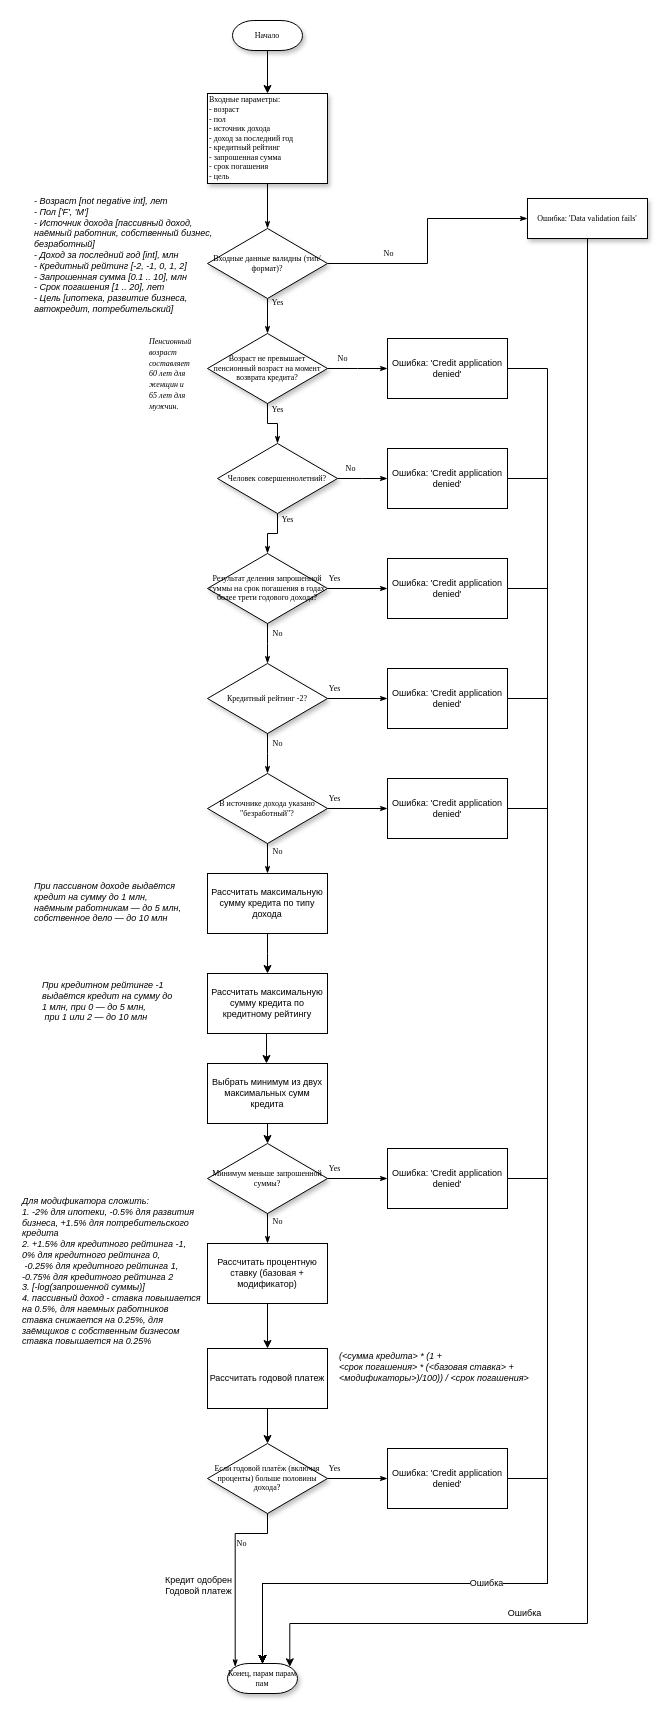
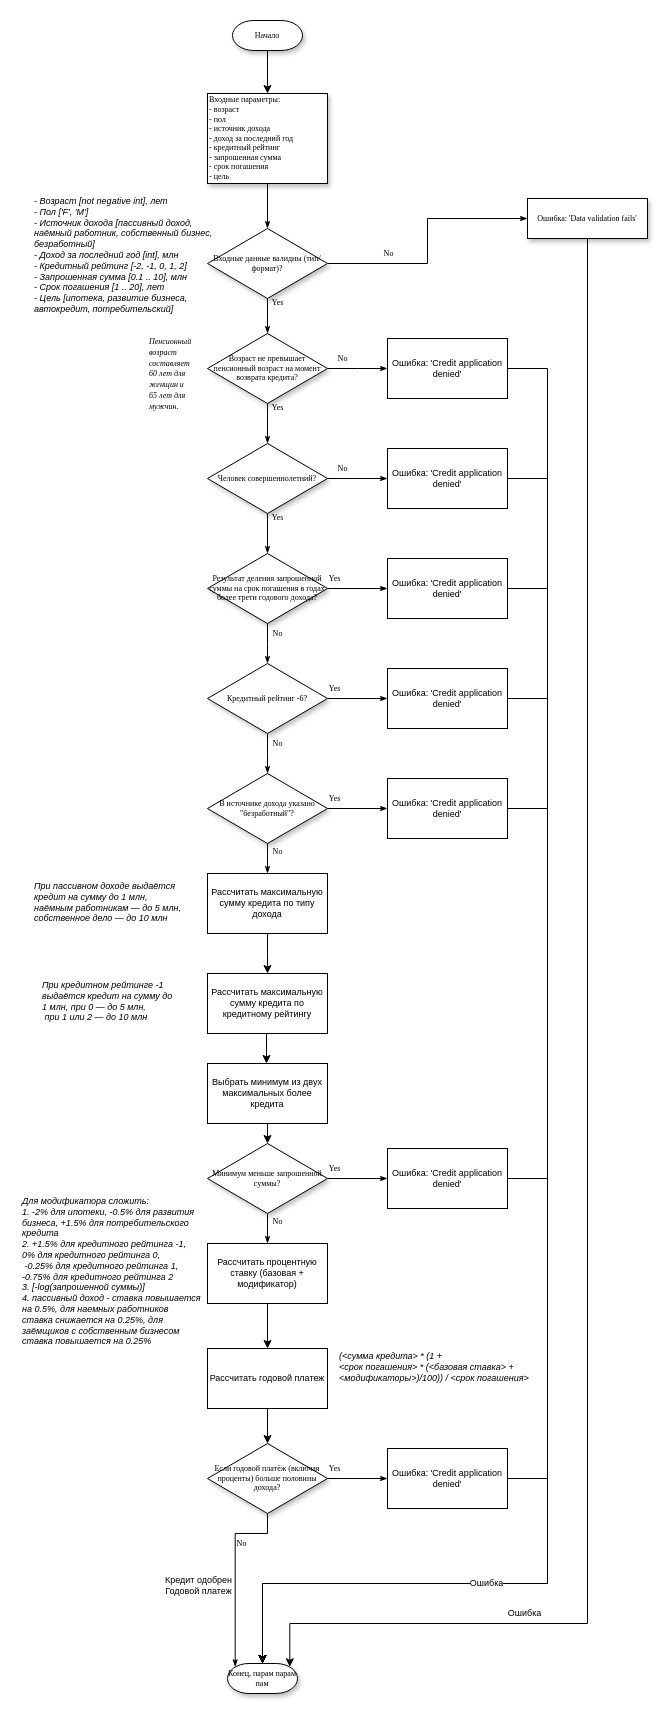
(278, 479) -> (268, 479)
(268, 699) -> (268, 699)
(268, 1094) -> (268, 1094)
